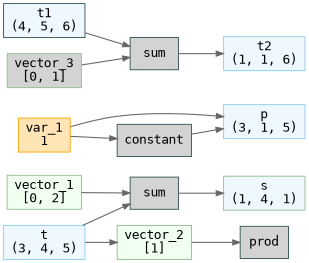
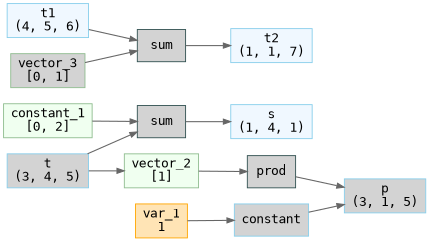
(44, 21) -> (48, 21)
(264, 54) -> (271, 46)
(143, 114) -> (316, 181)
(264, 122) -> (385, 196)
(154, 140) -> (271, 220)
(44, 192) -> (48, 121)
(264, 193) -> (271, 122)
(44, 242) -> (48, 171)
